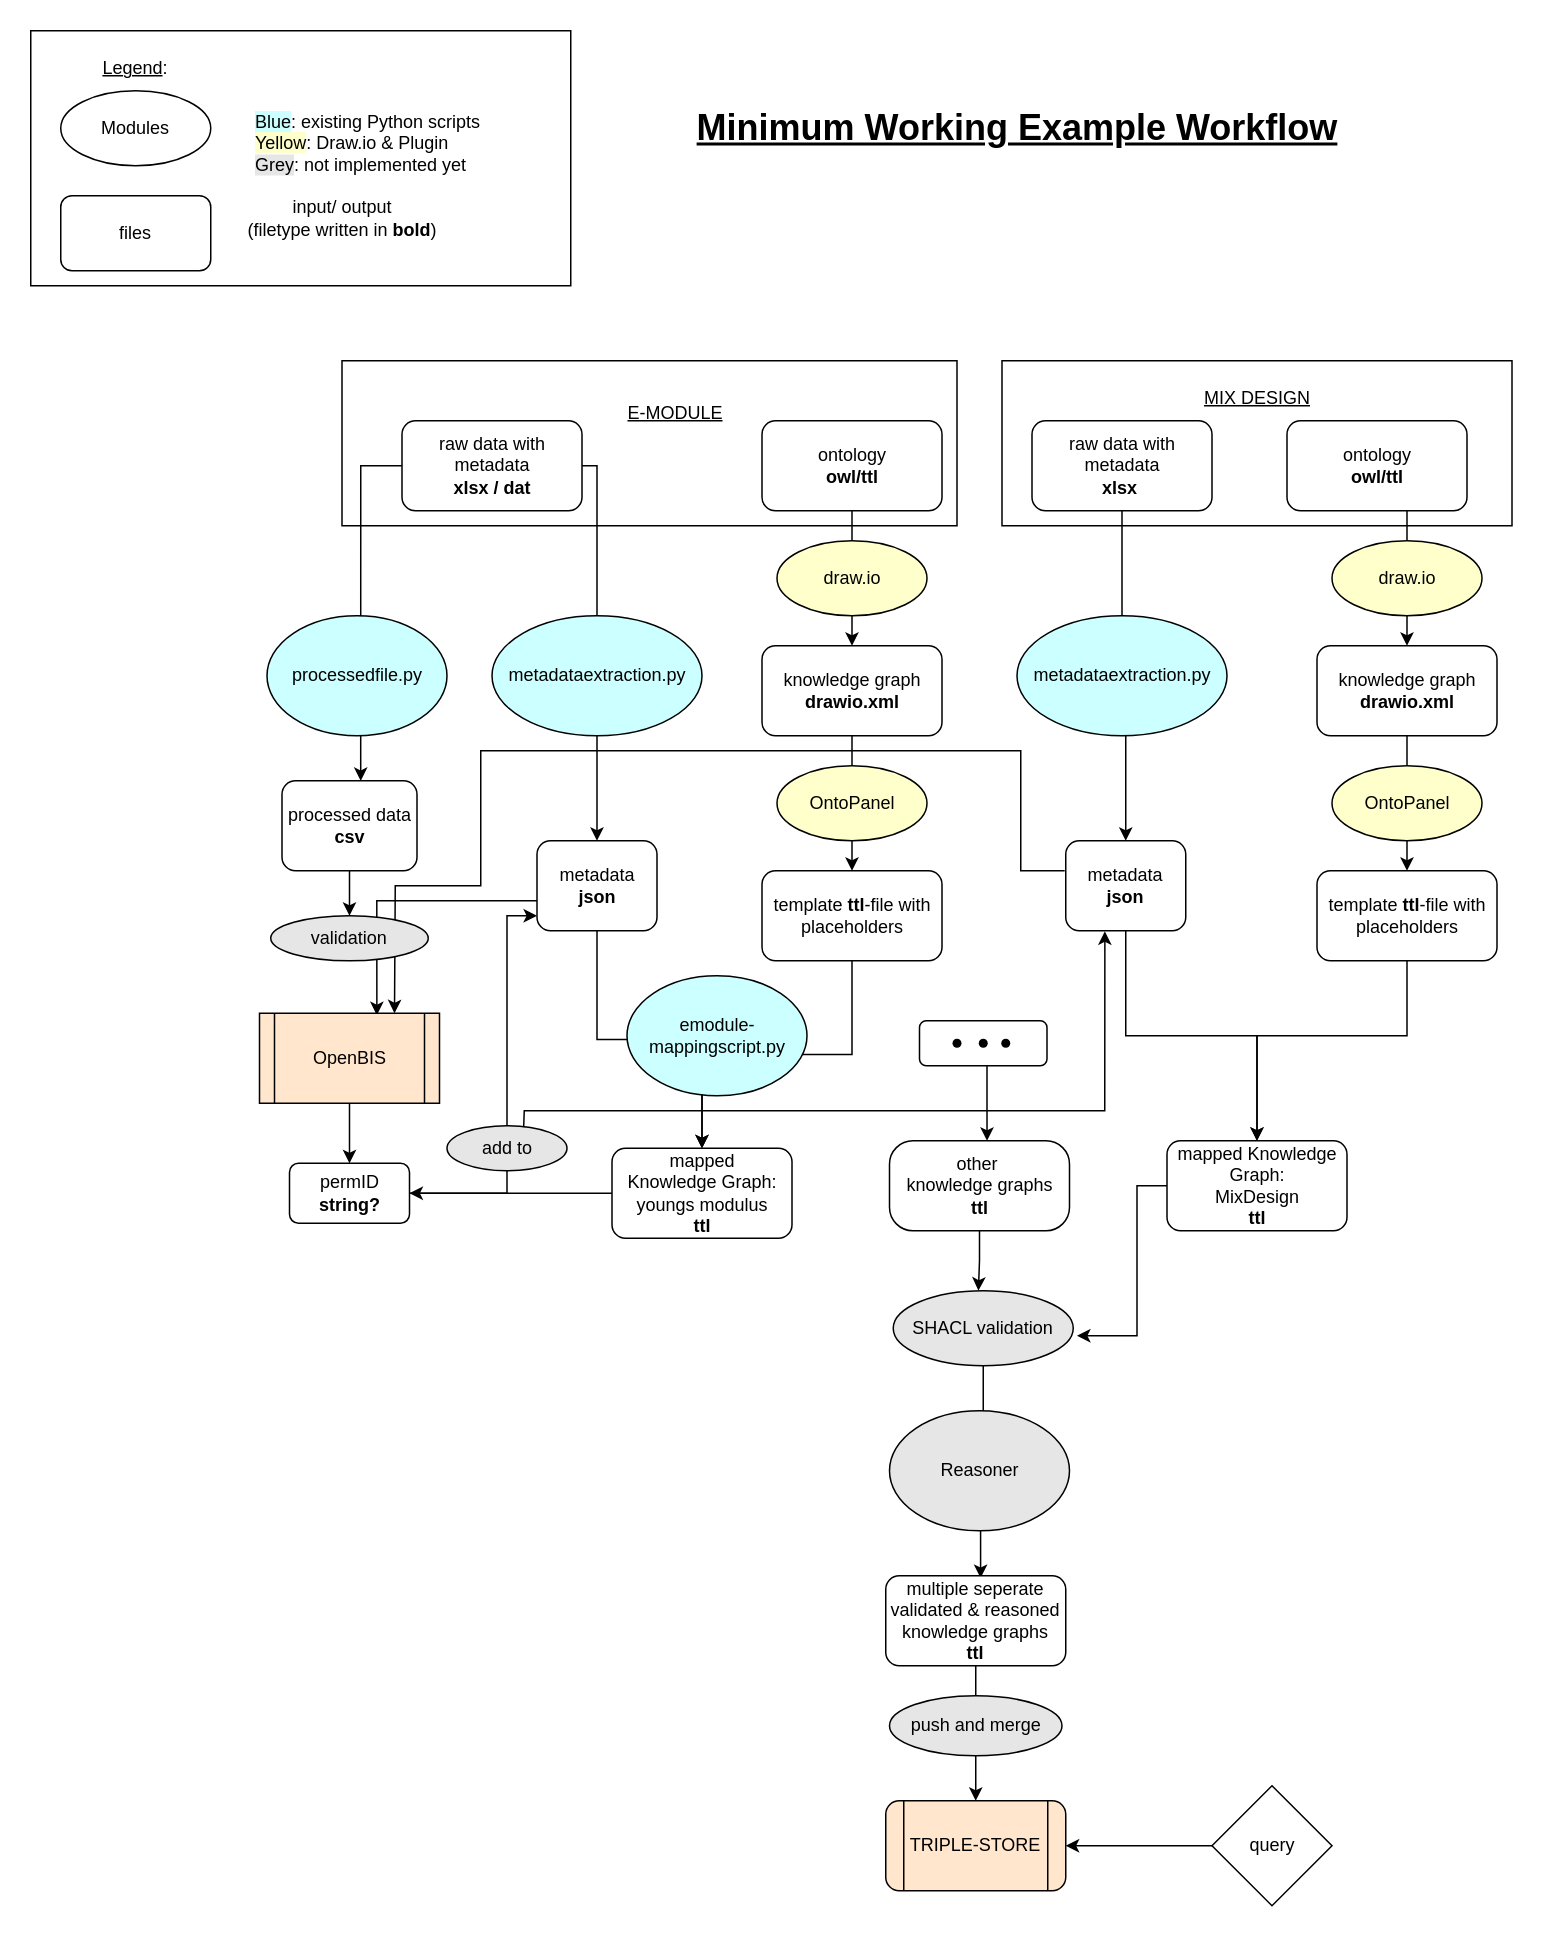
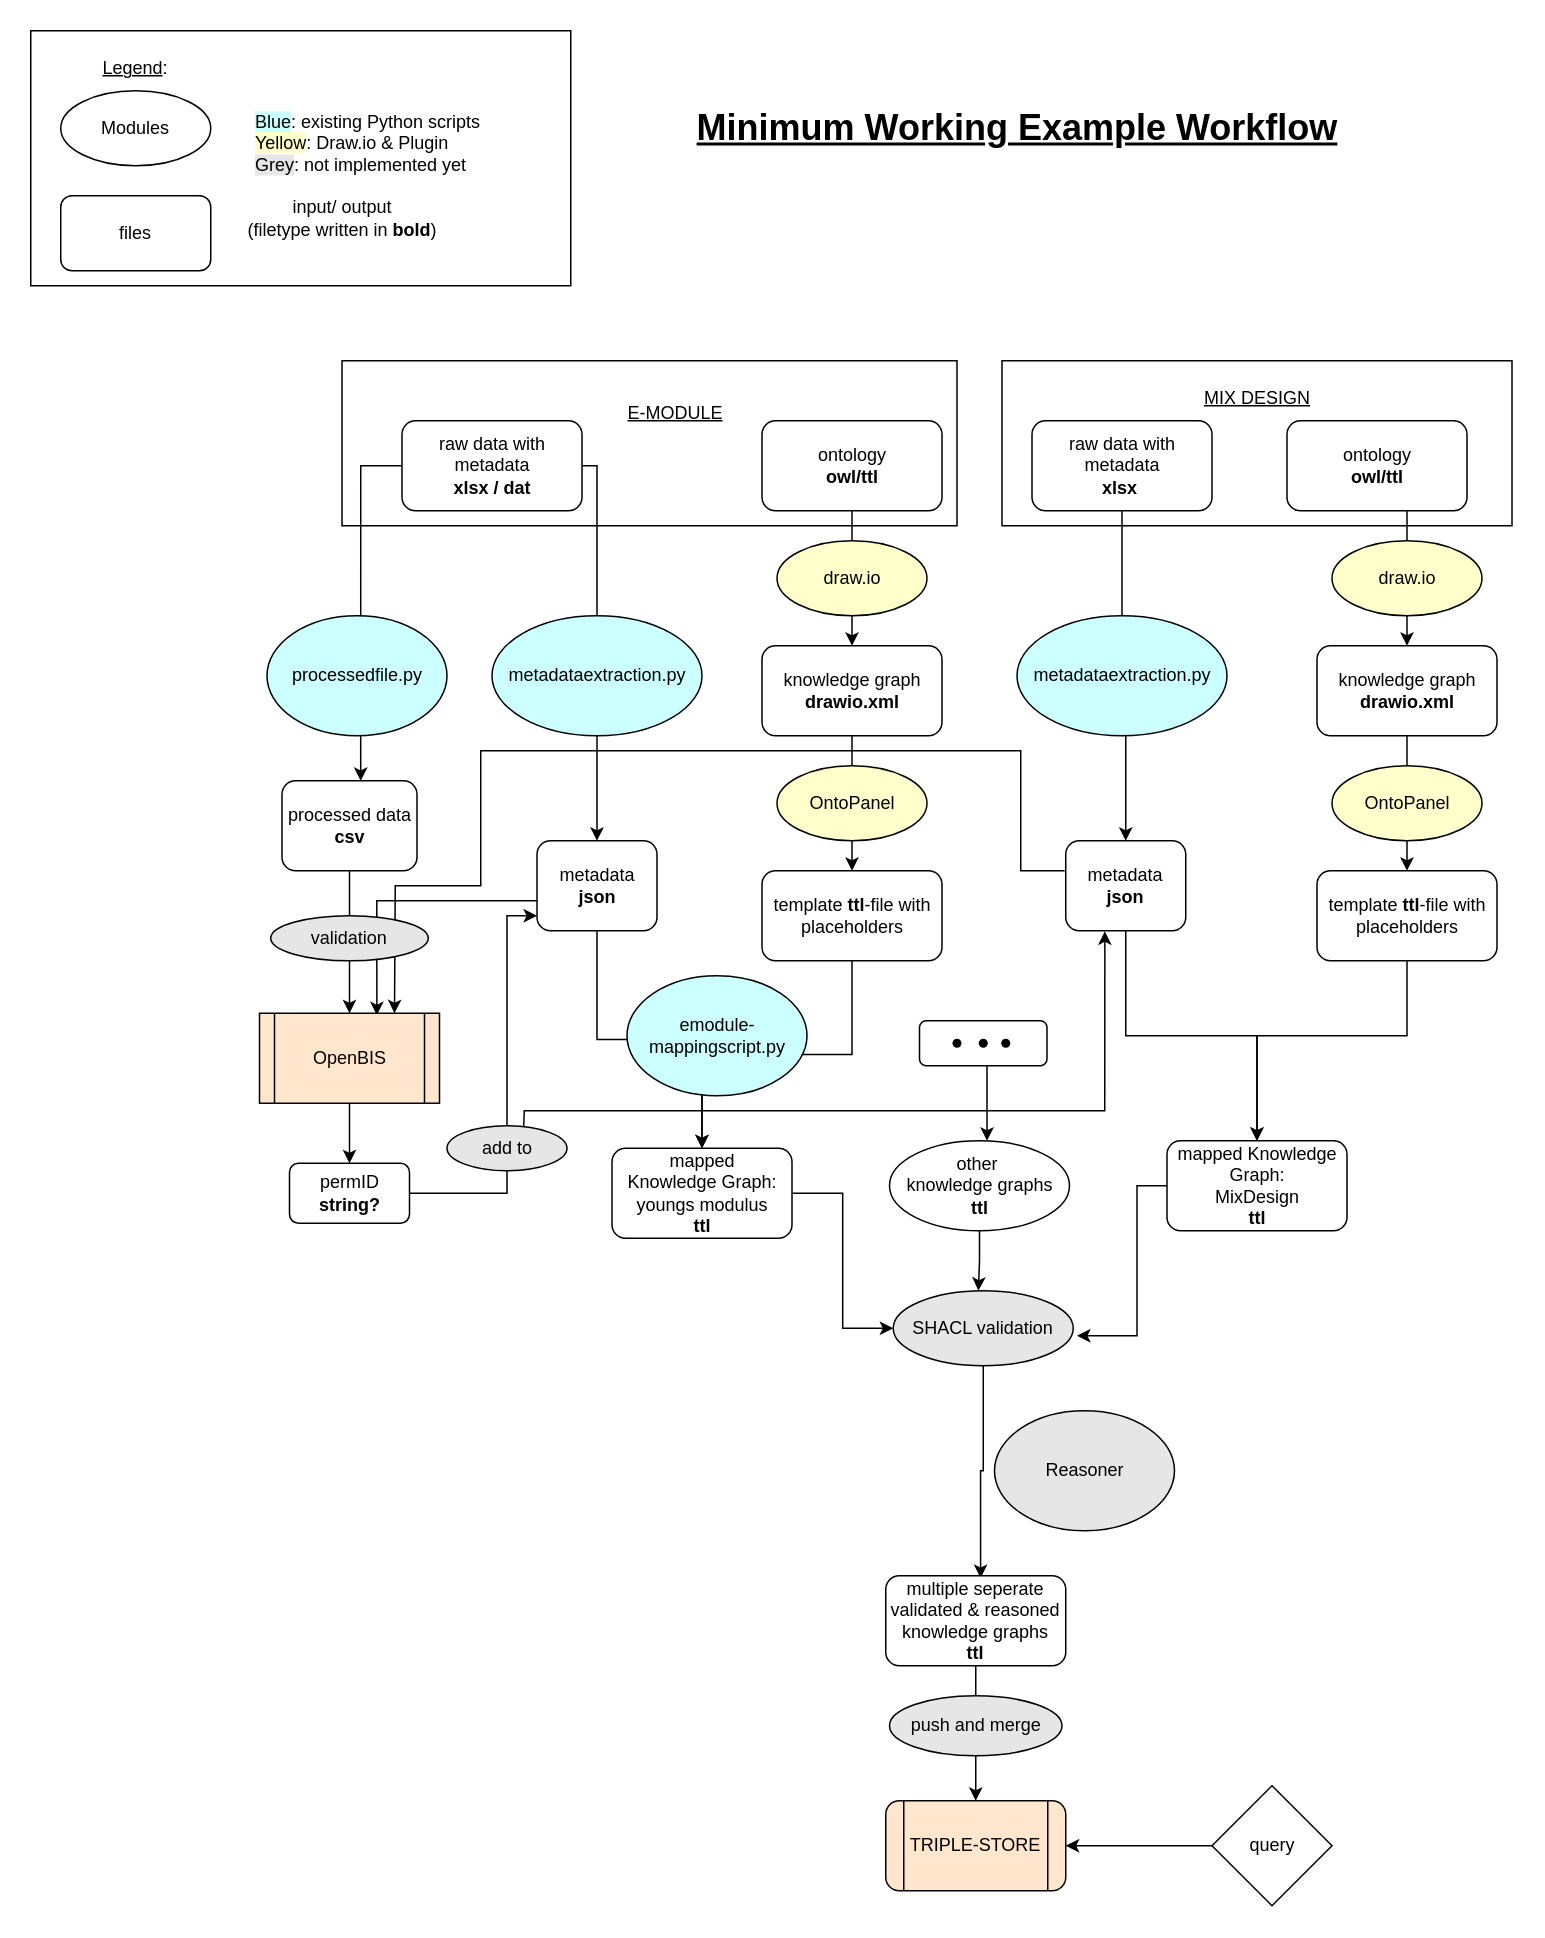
(350, 904) -> (350, 982)
(980, 1186) -> (980, 1186)
(561, 1193) -> (843, 1255)
(980, 1471) -> (1085, 1471)
